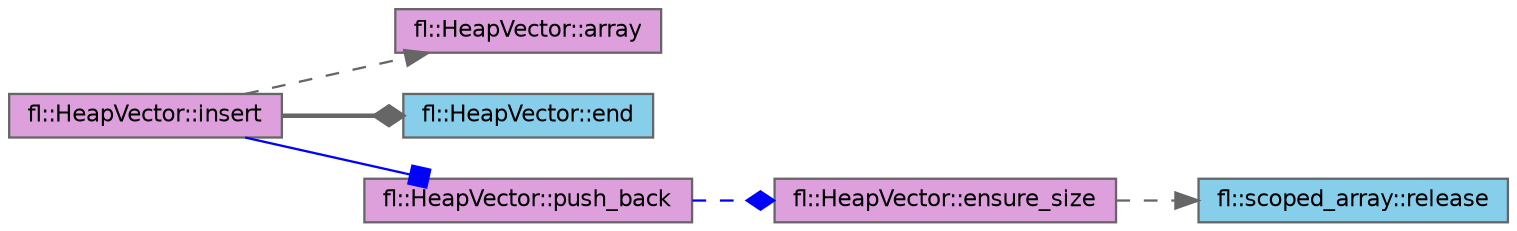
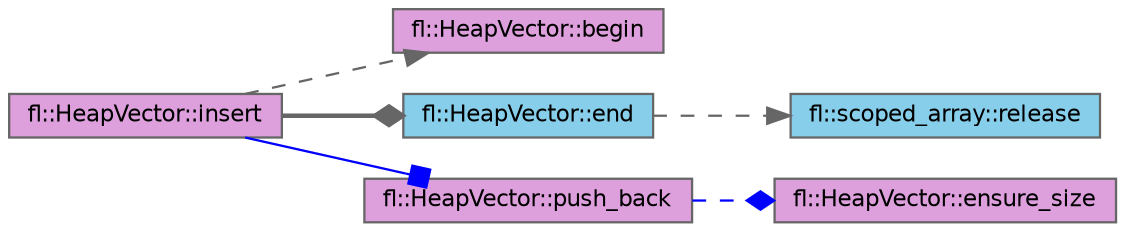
(528, 31) -> (528, 31)
(1146, 201) -> (710, 116)
